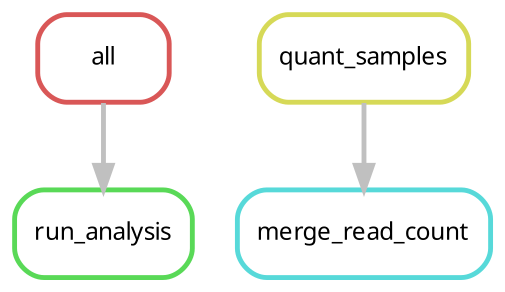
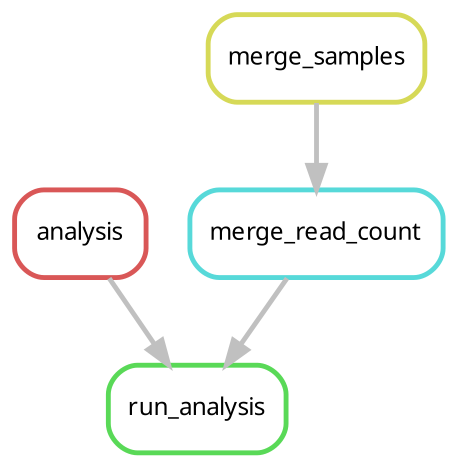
(103, 58) -> (80, 234)
(364, 58) -> (317, 58)
none -> (264, 311)
